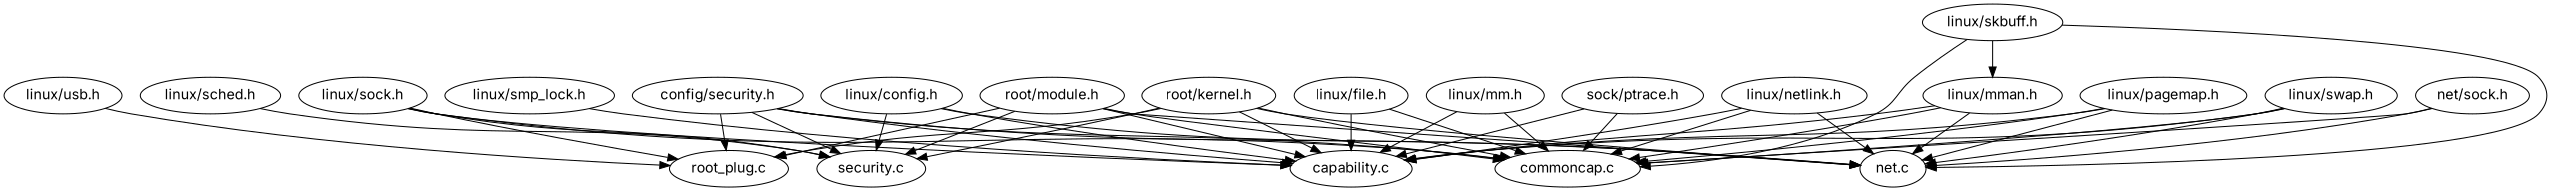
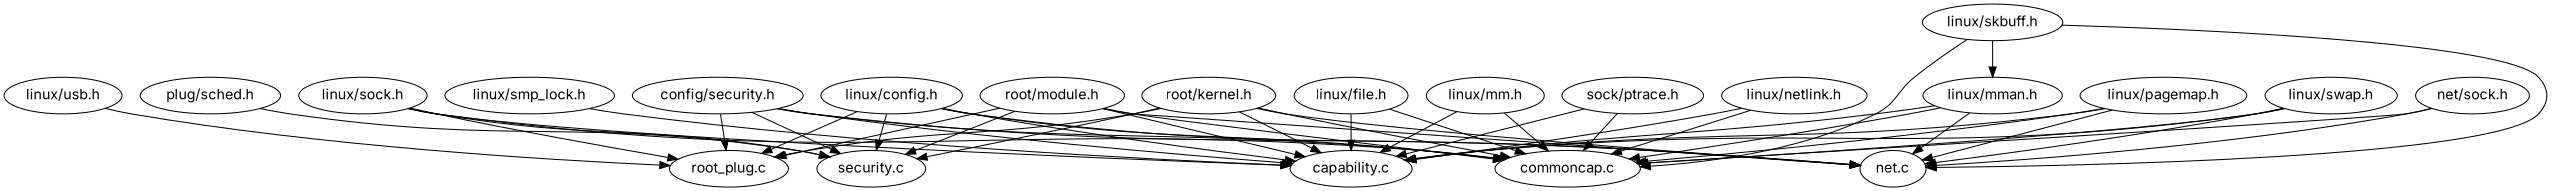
(210, 96) -> (210, 96)
none -> (818, 129)
(1841, 130) -> none
none -> (1218, 137)
